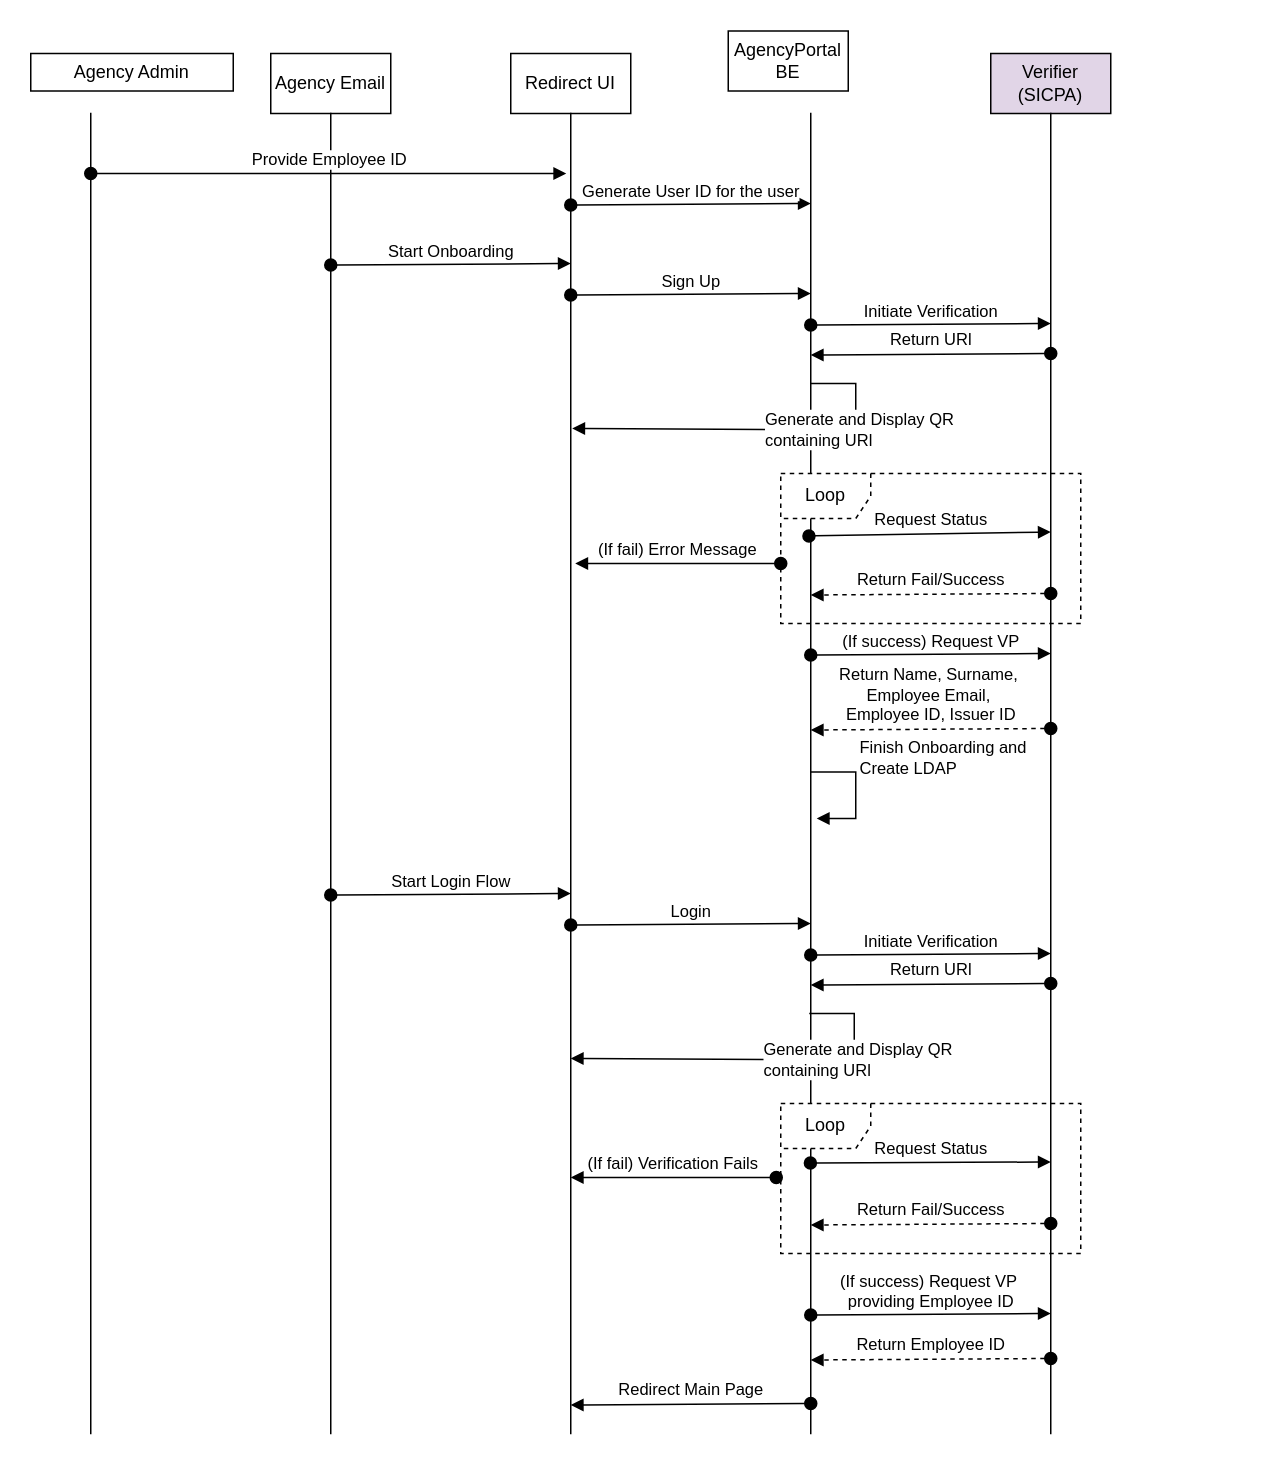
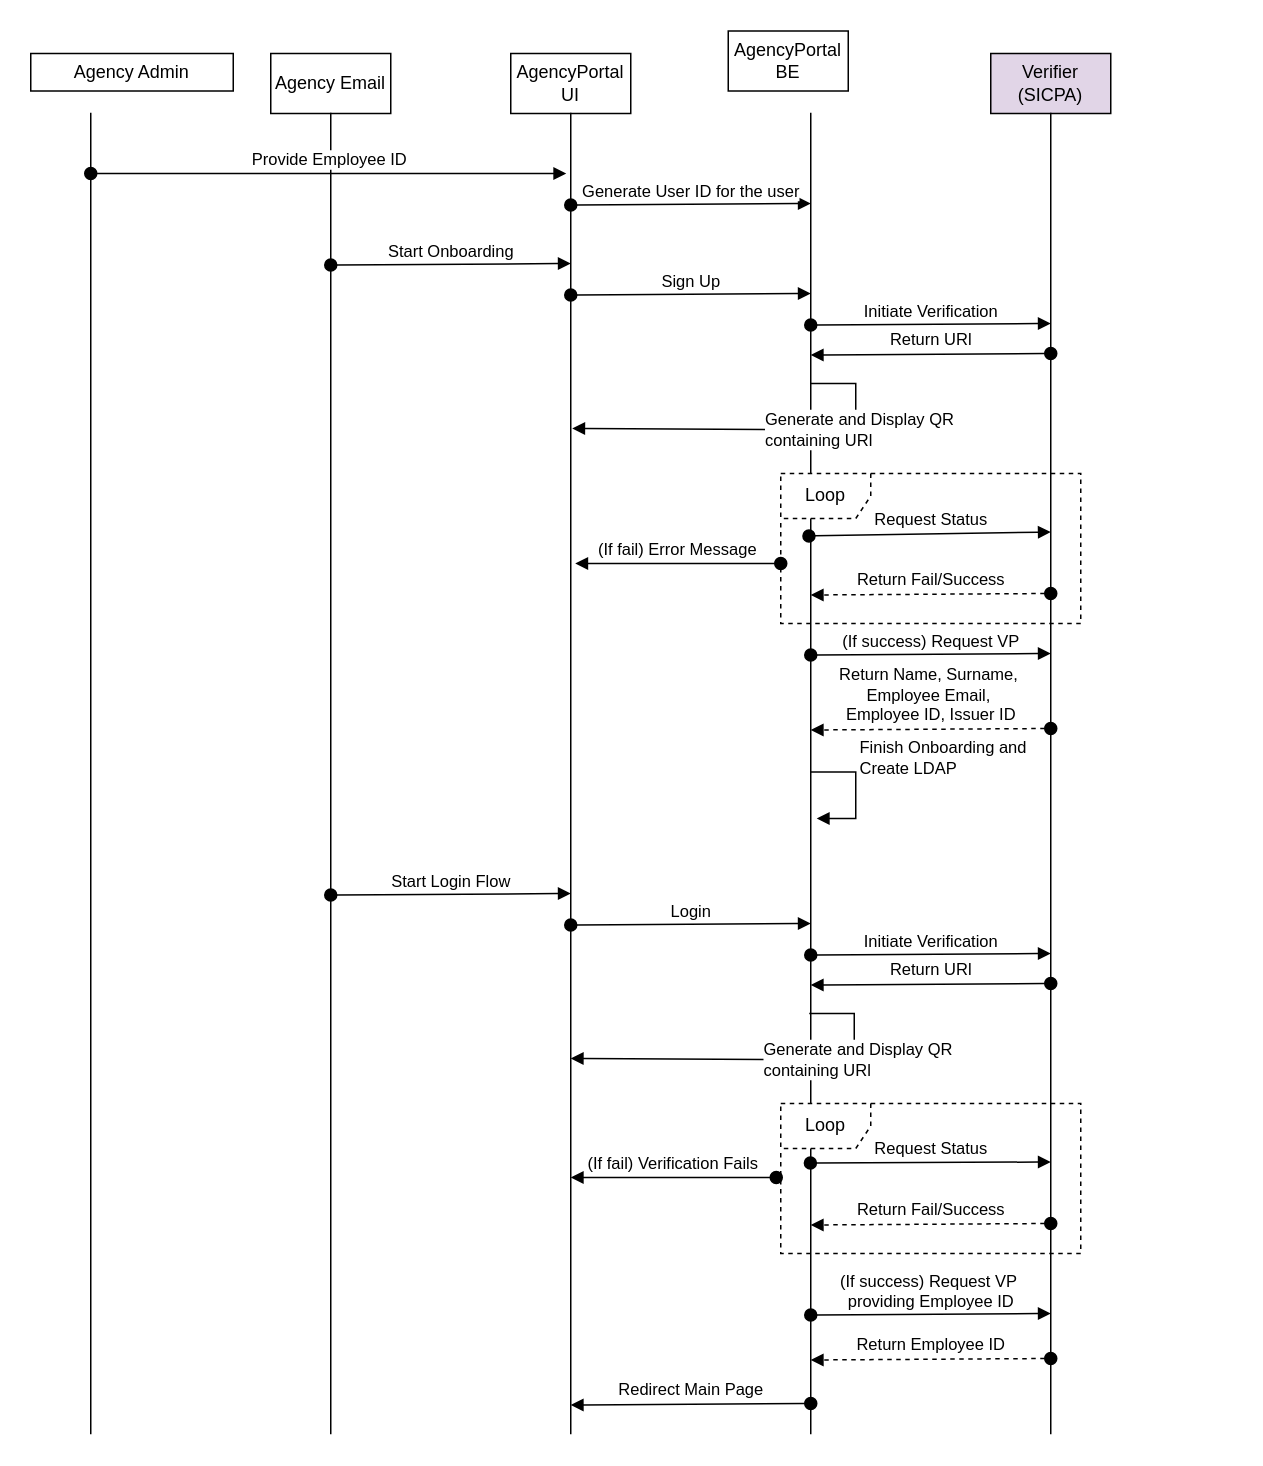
(571, 83) -> (571, 83)
